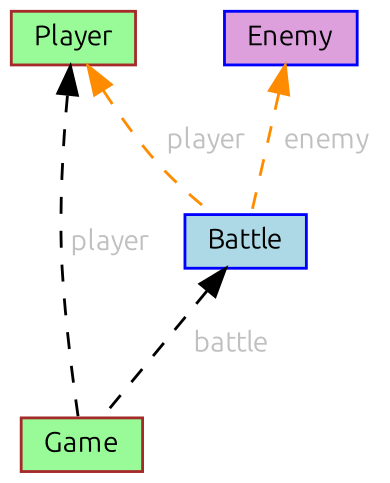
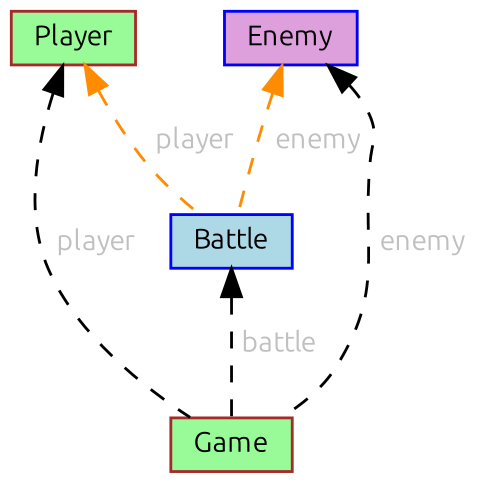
none -> (368, 263)
